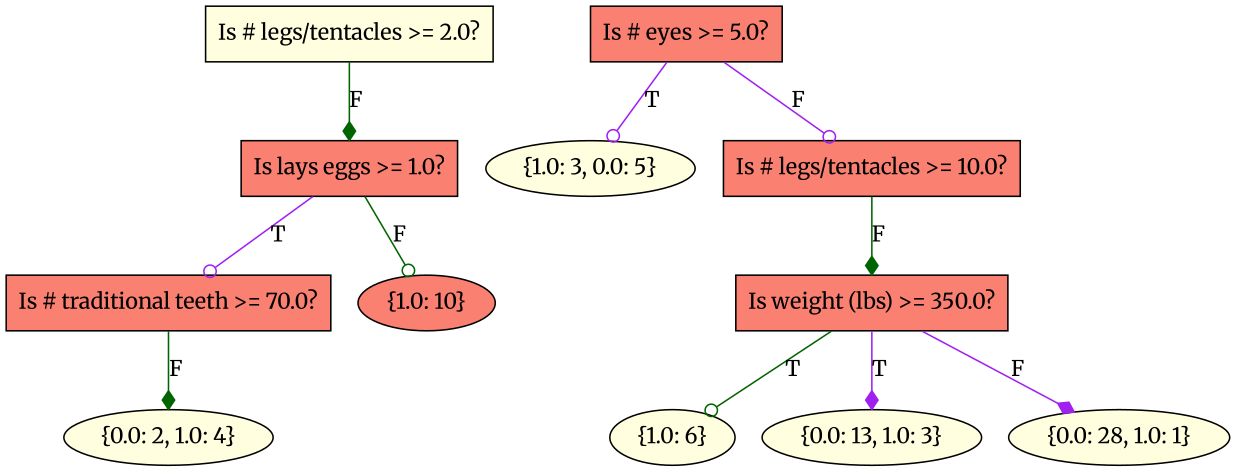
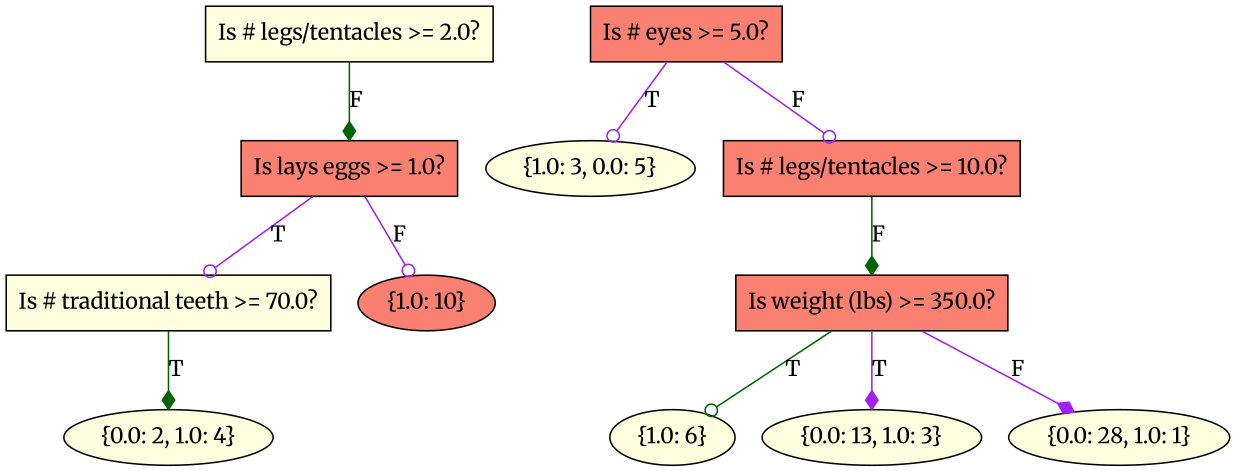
(385, 231) -> (385, 231)
(168, 303) -> (168, 303)
(176, 370) -> (176, 370)
